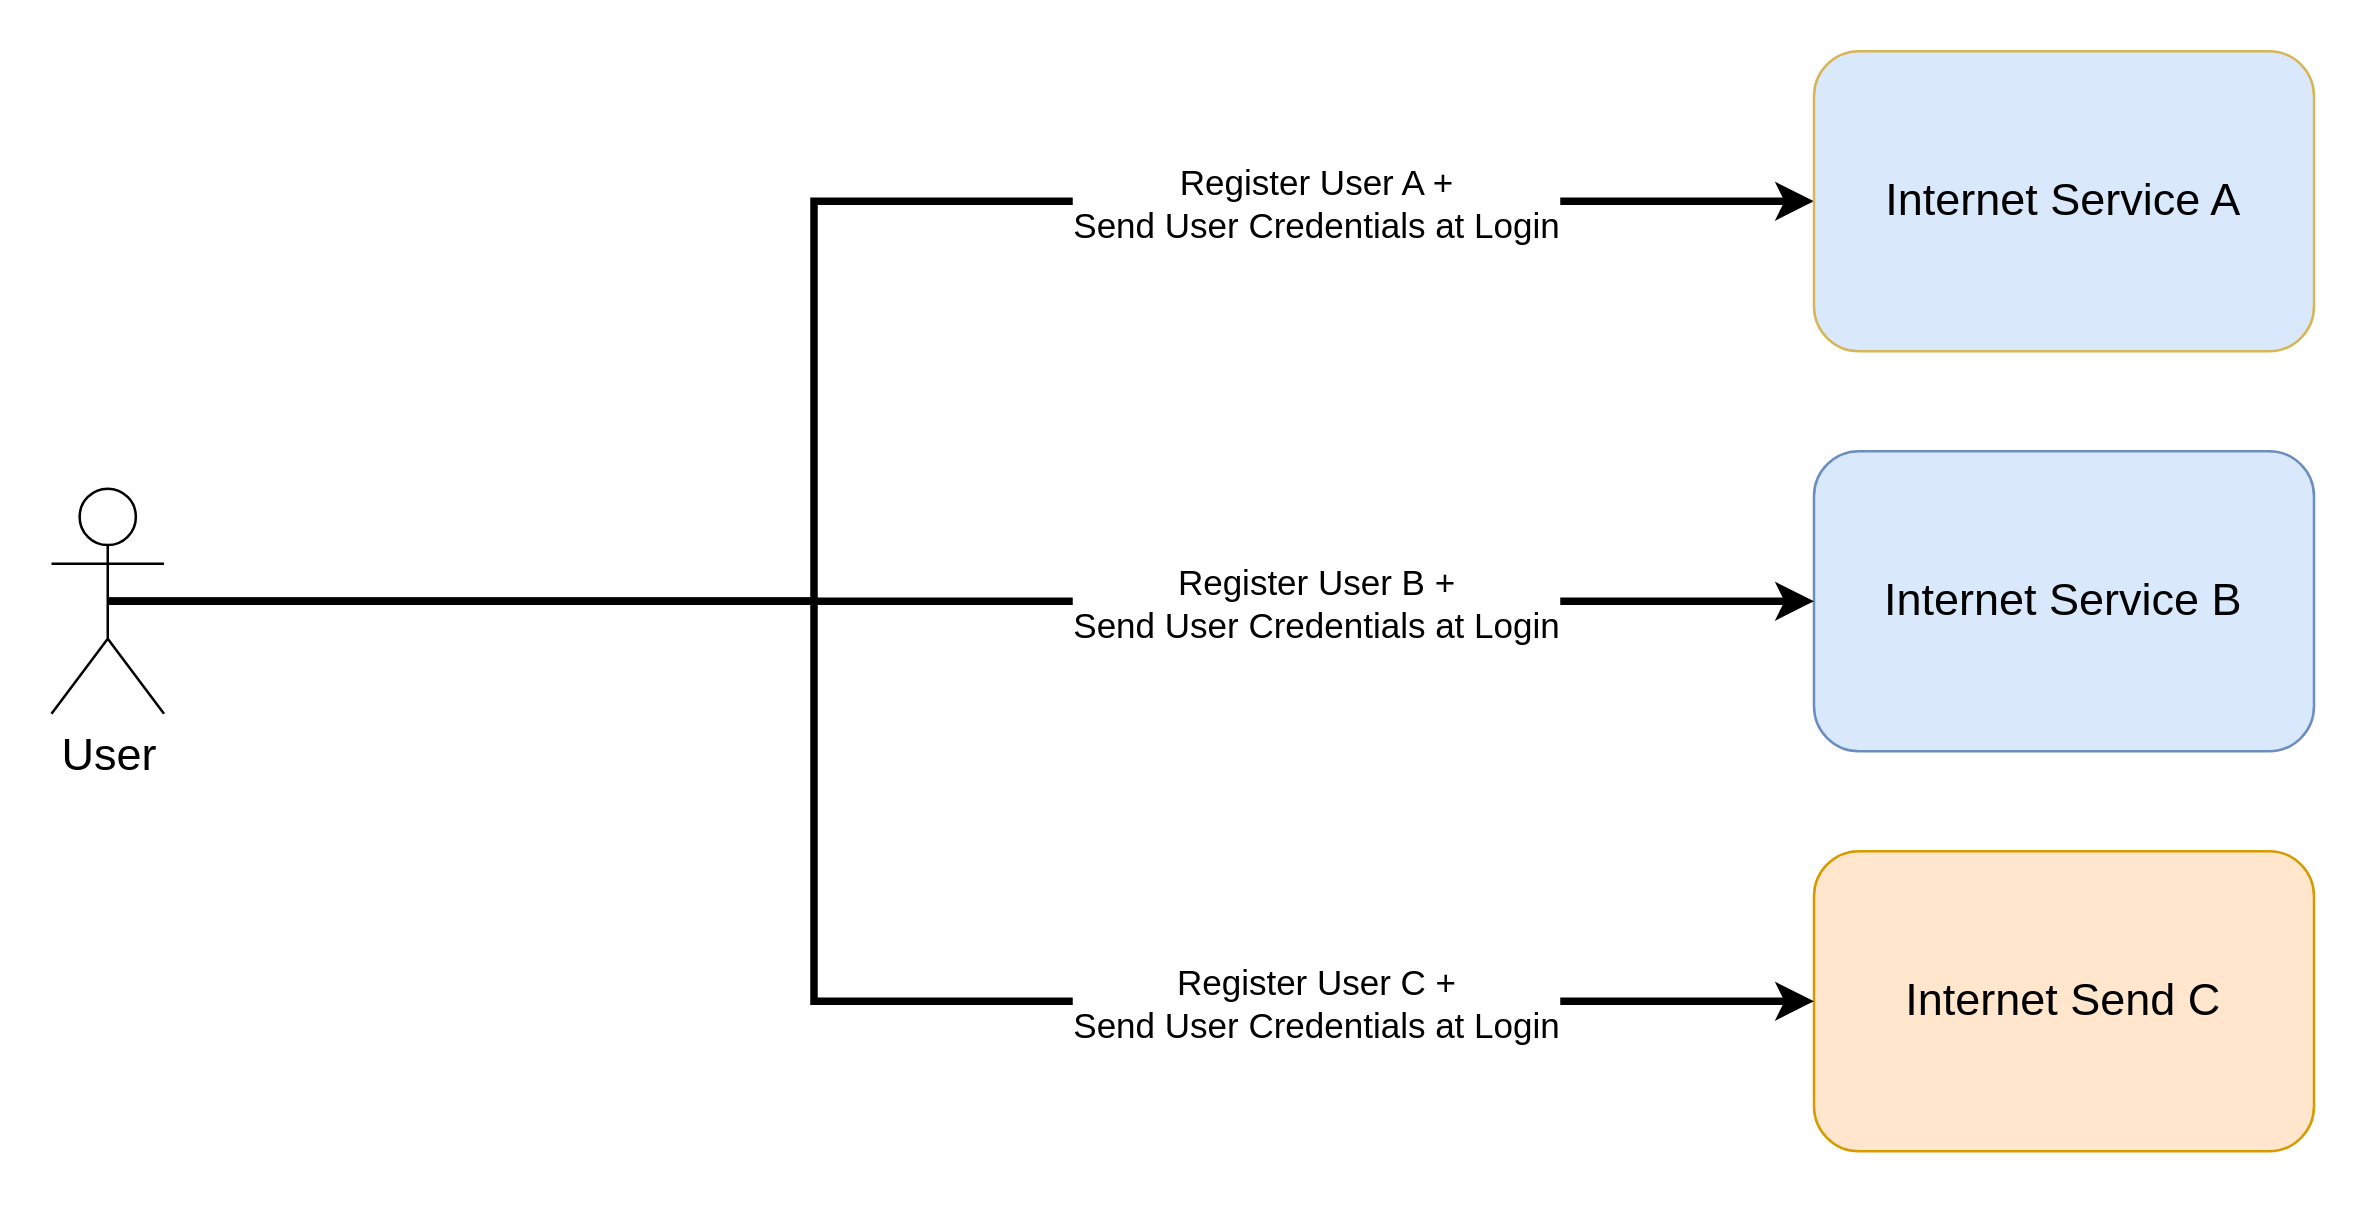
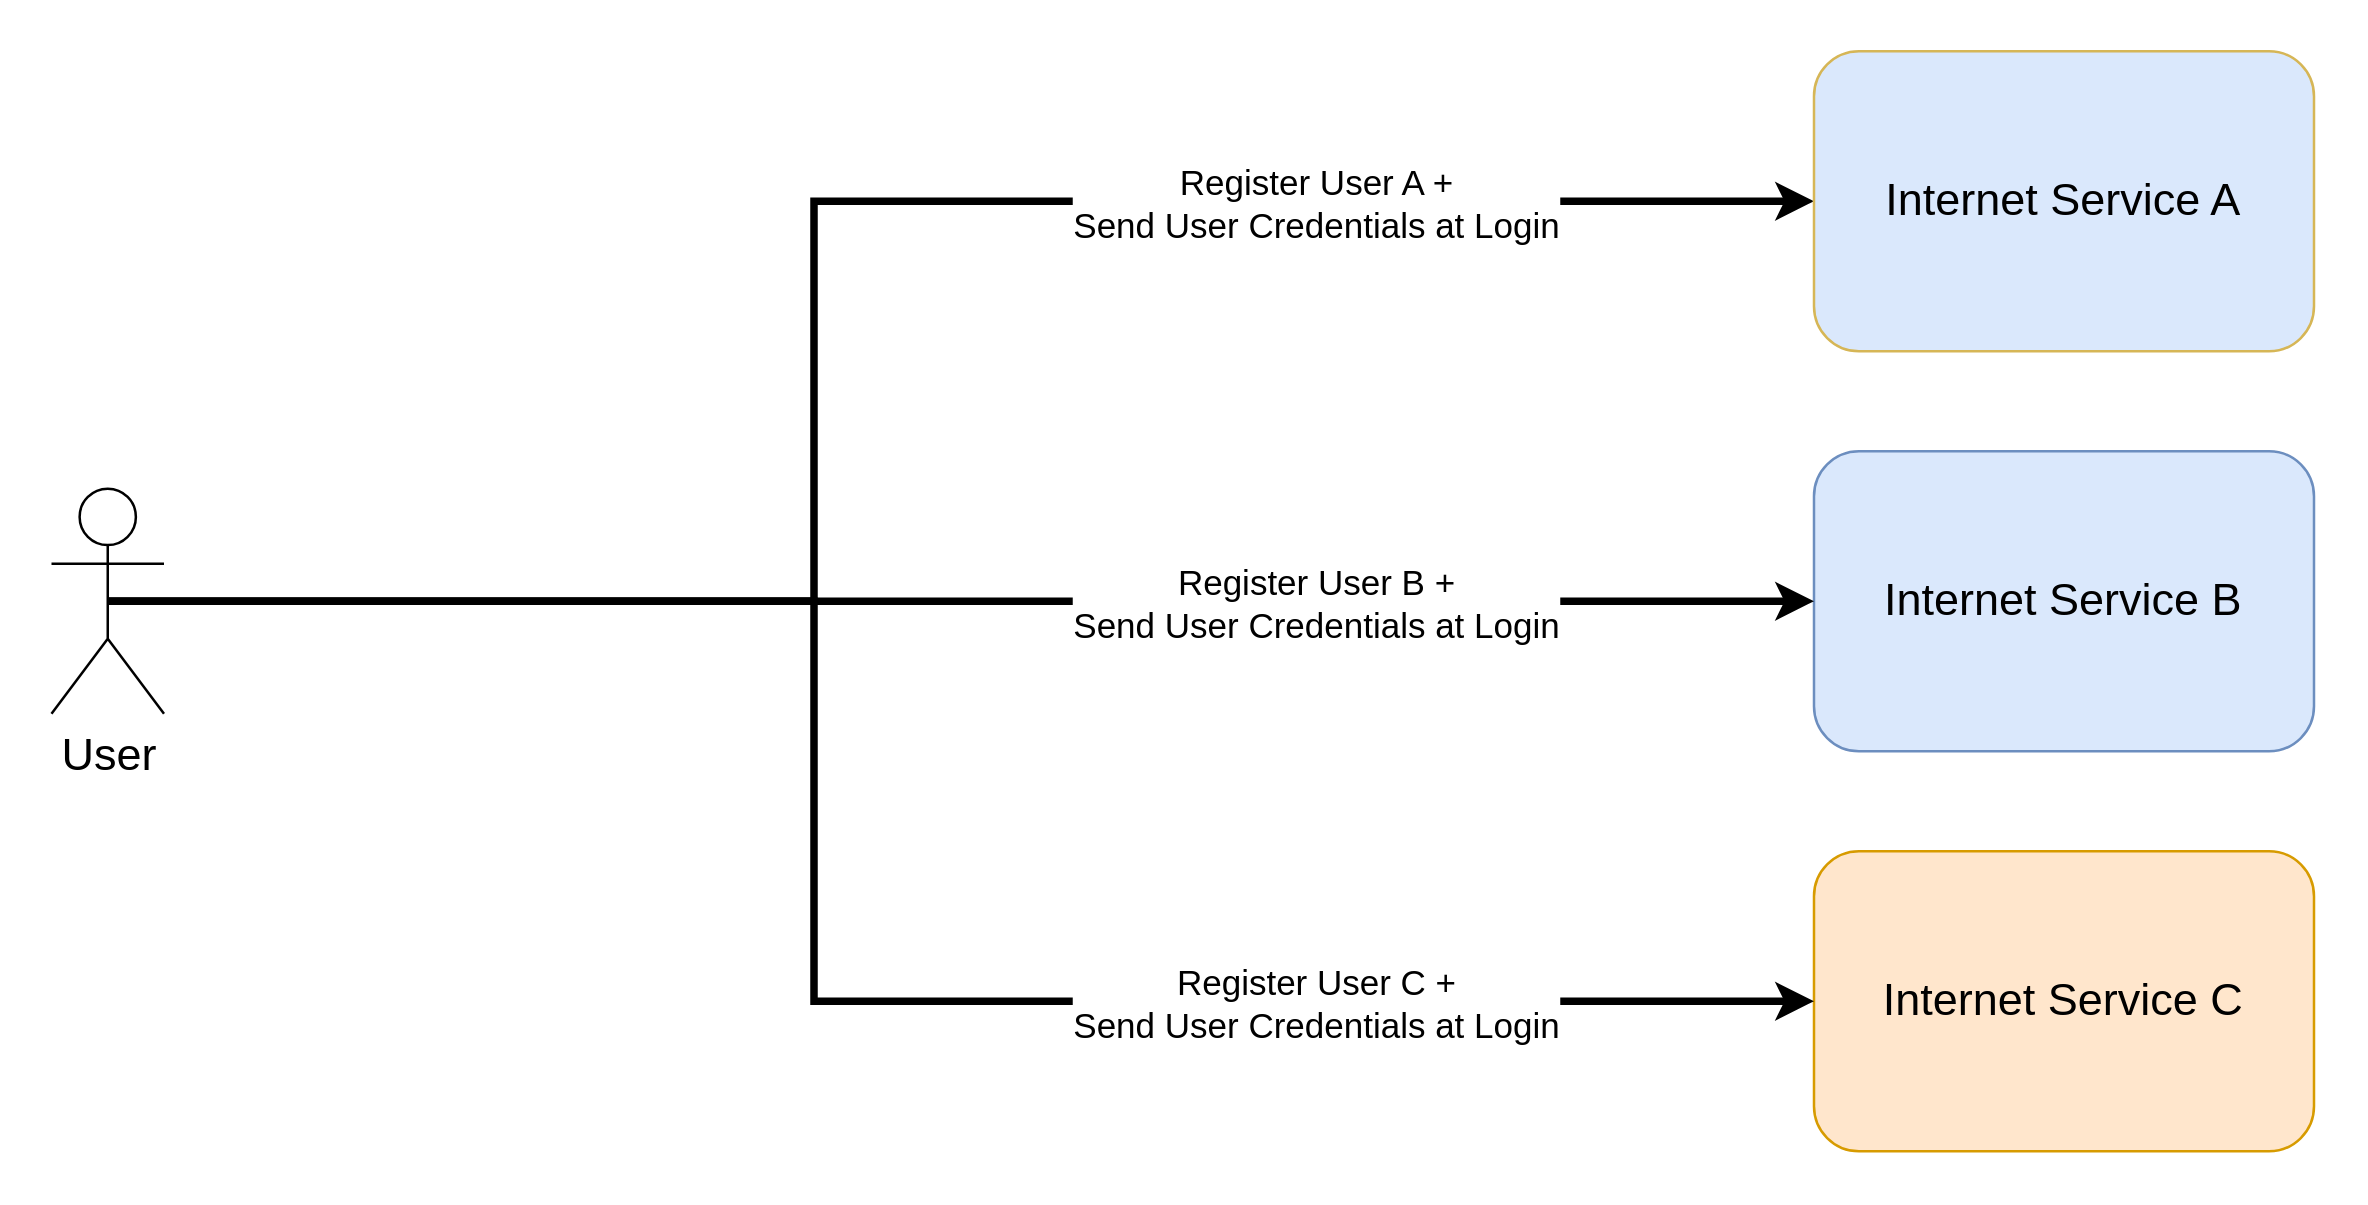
(2064, 1001) -> (2064, 1001)
